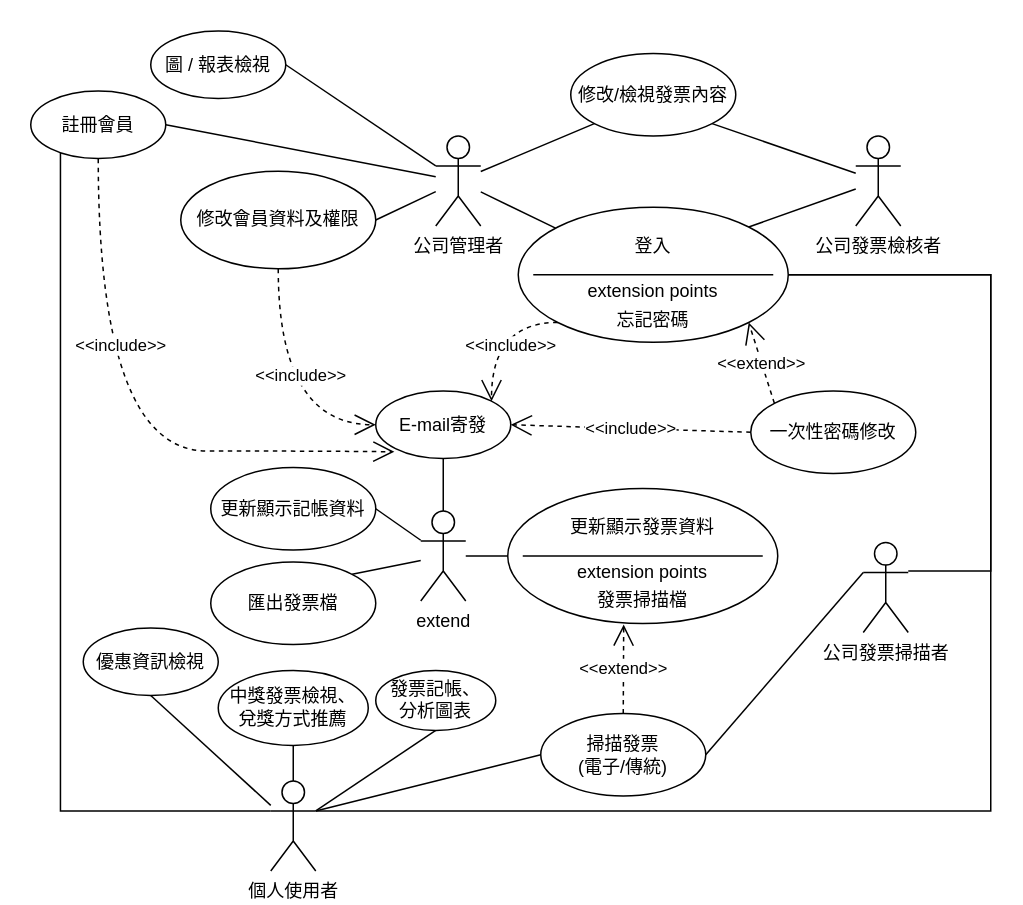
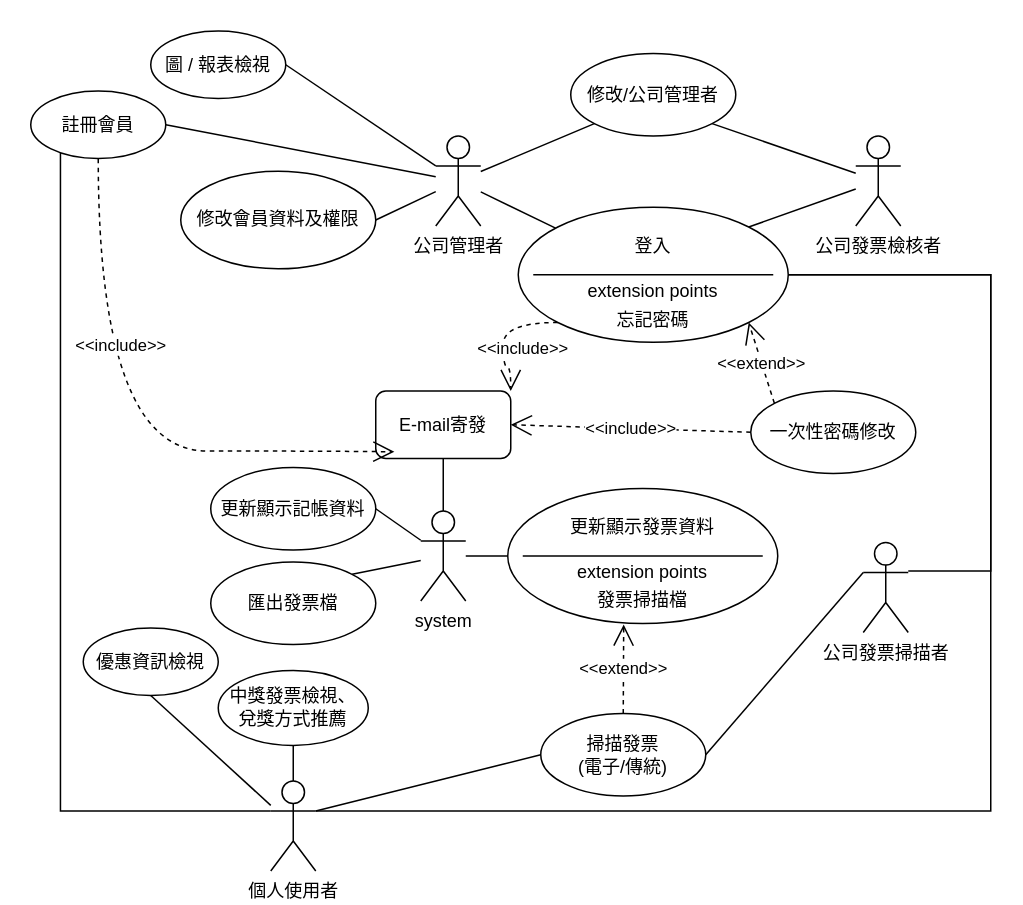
(653, 95) -> (653, 95)
(324, 410) -> none
(443, 425) -> (443, 425)
(444, 622) -> (444, 622)
(436, 700) -> none
(378, 769) -> none
